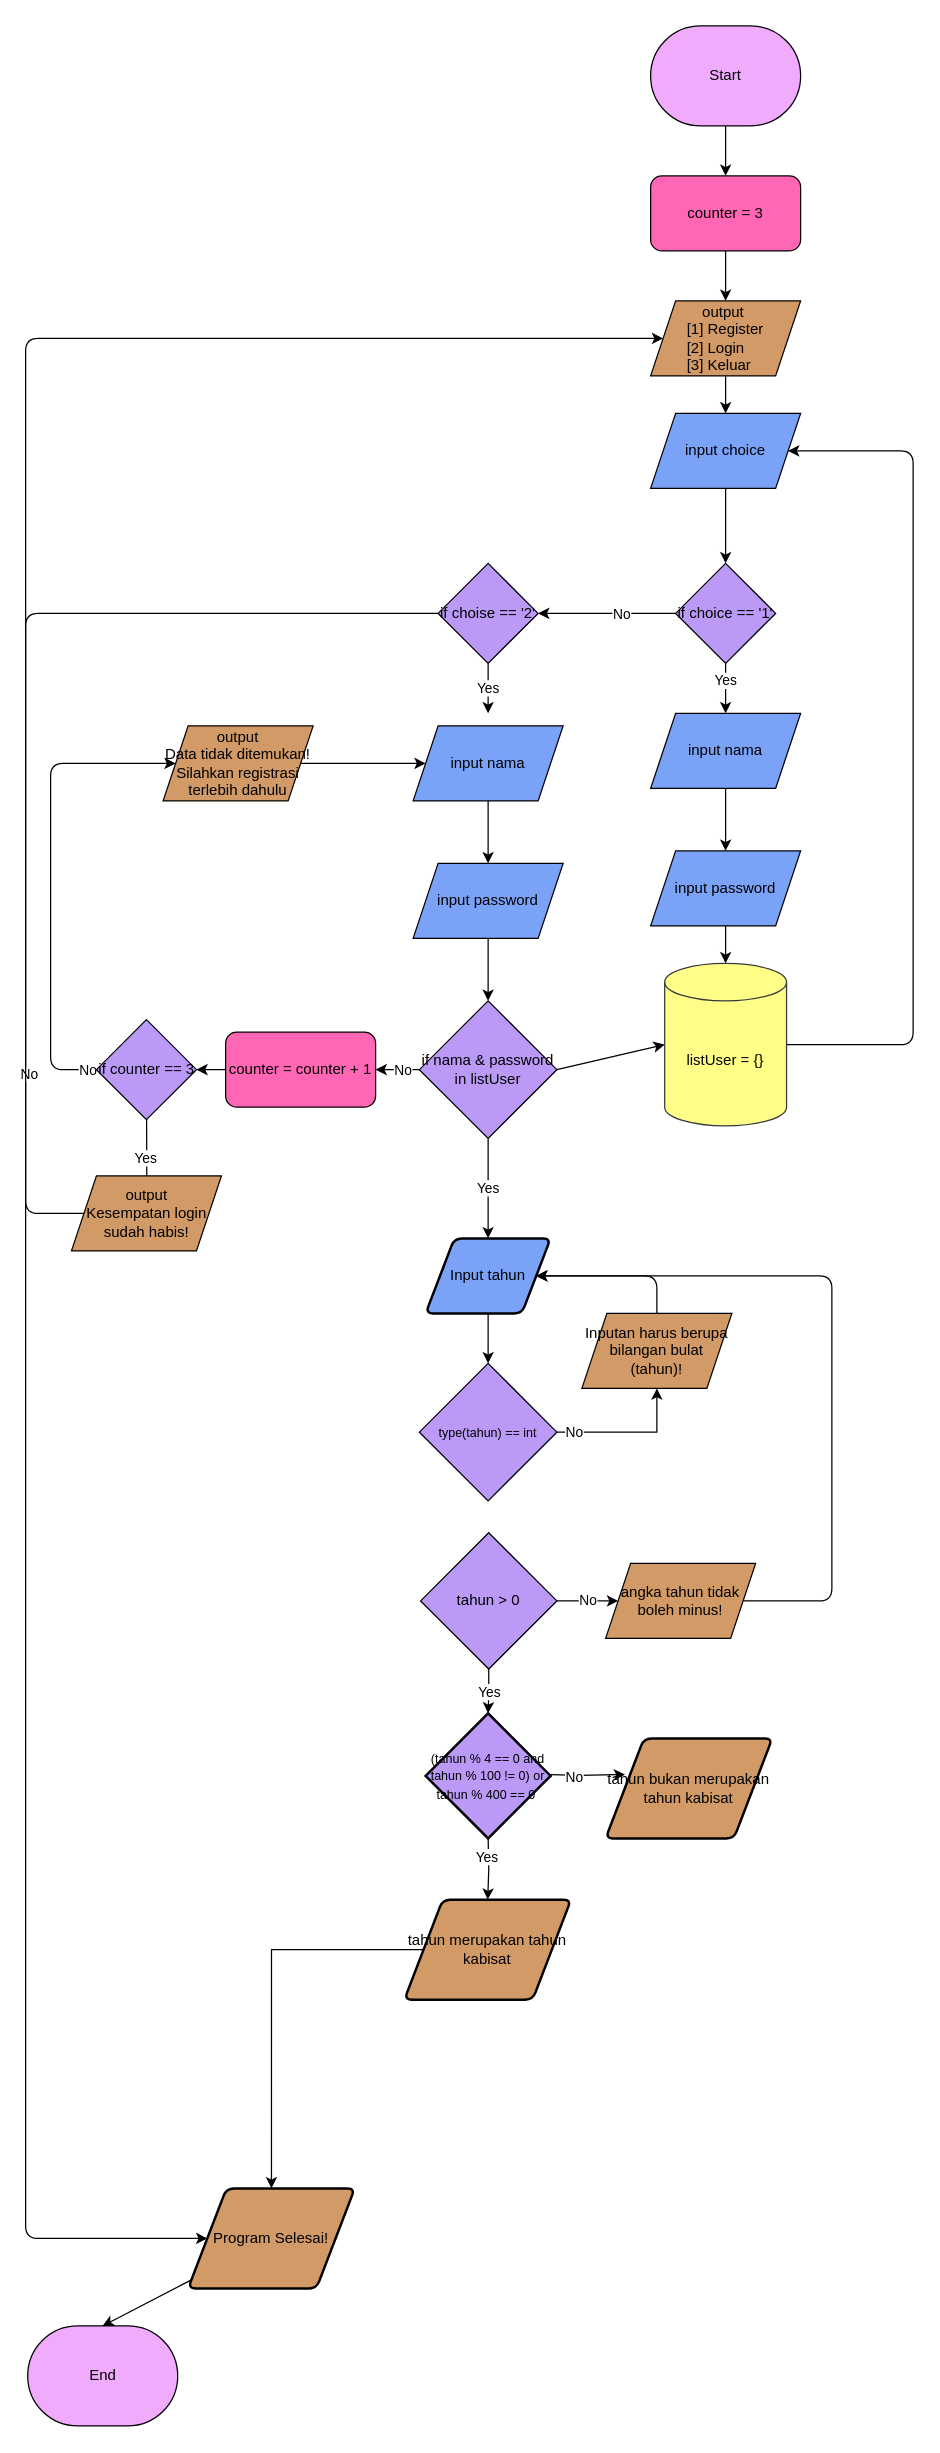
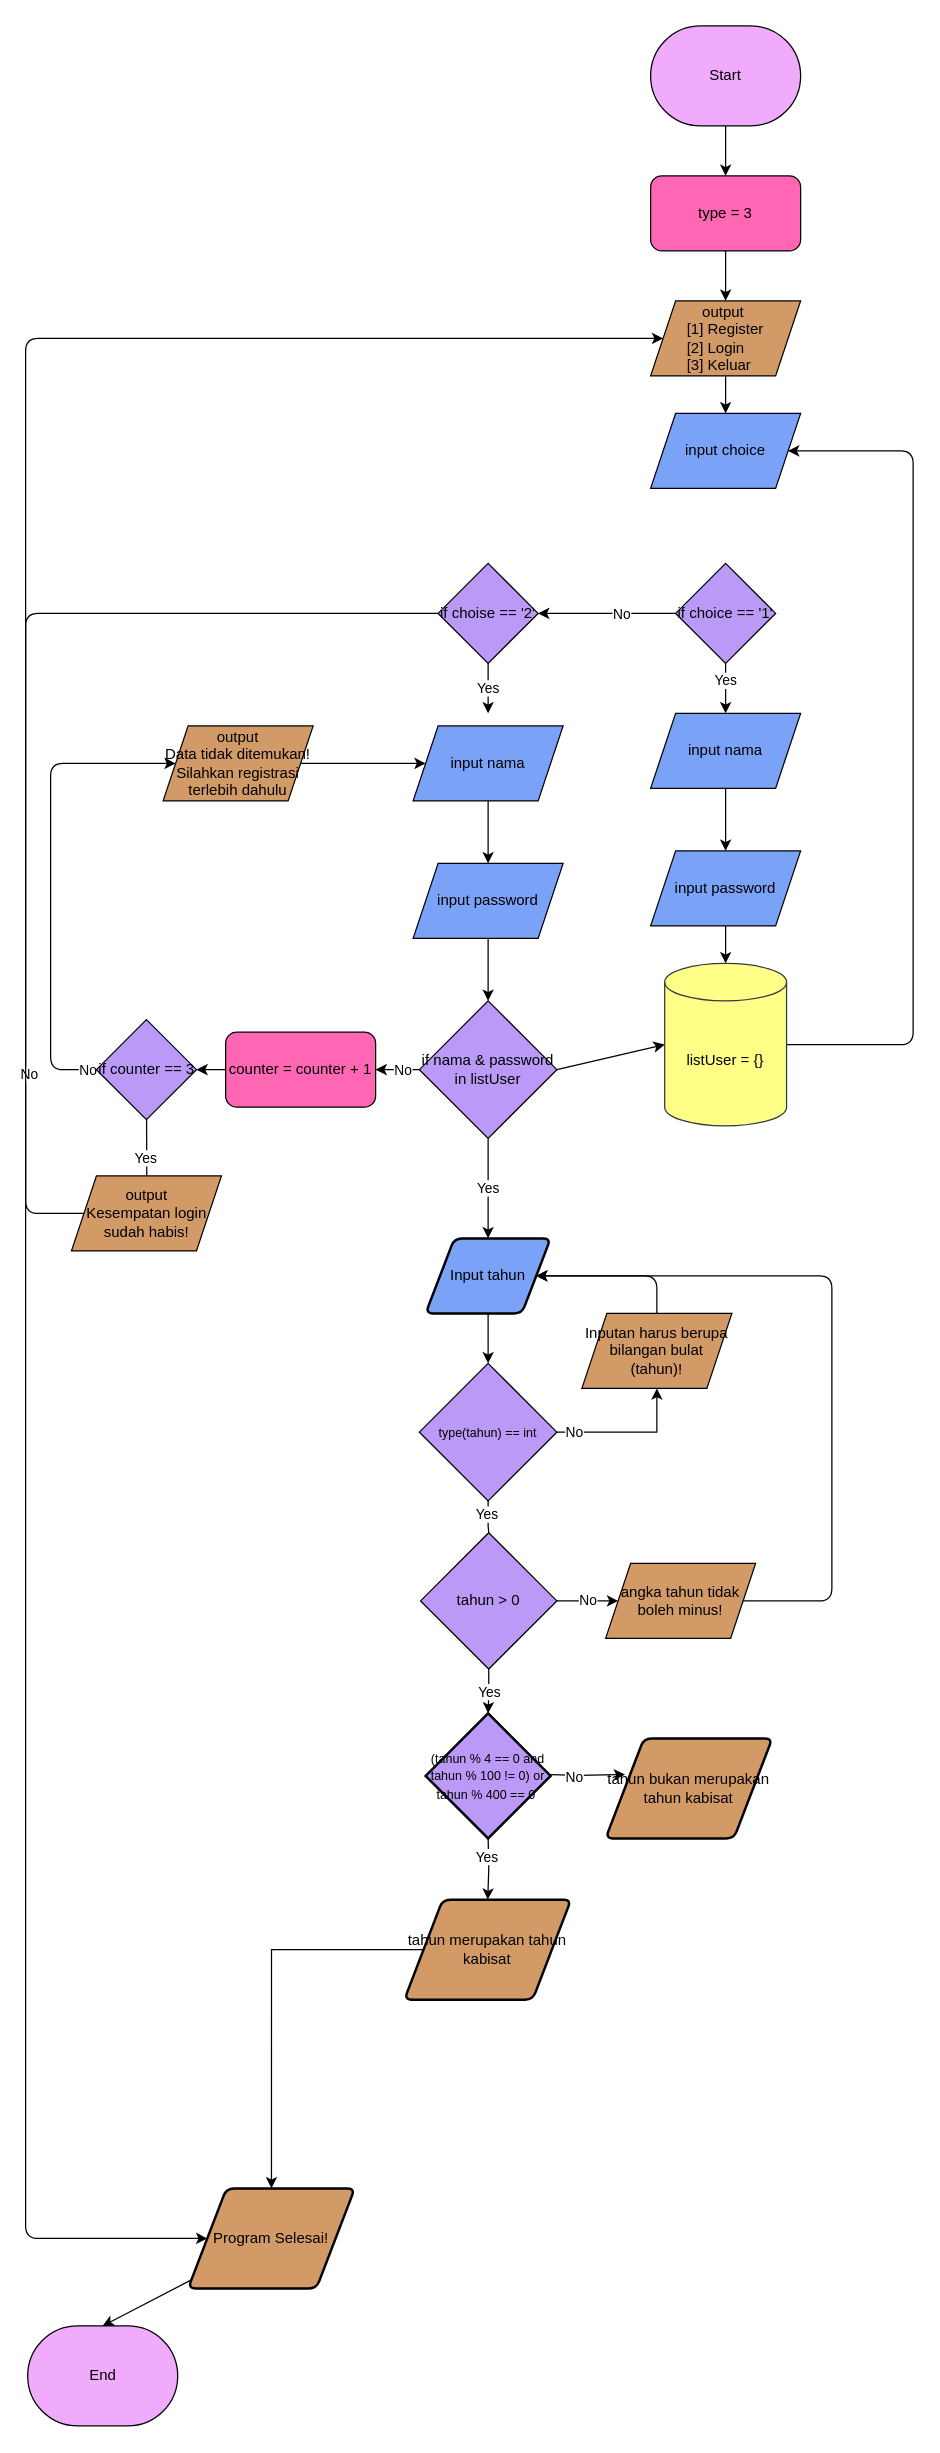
(726, 213) -> (726, 213)
(726, 521) -> none
none -> (488, 1516)
